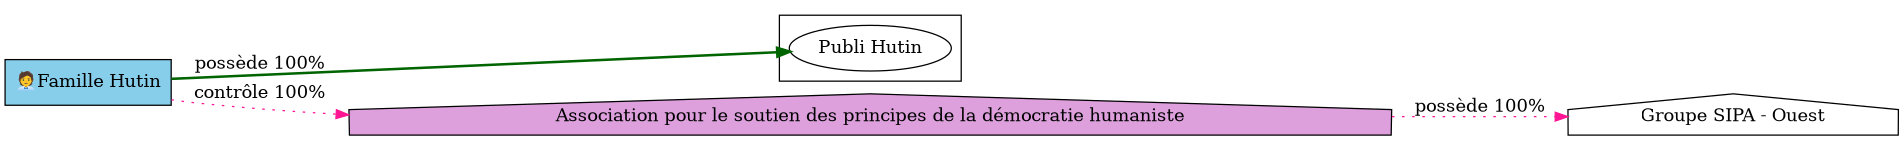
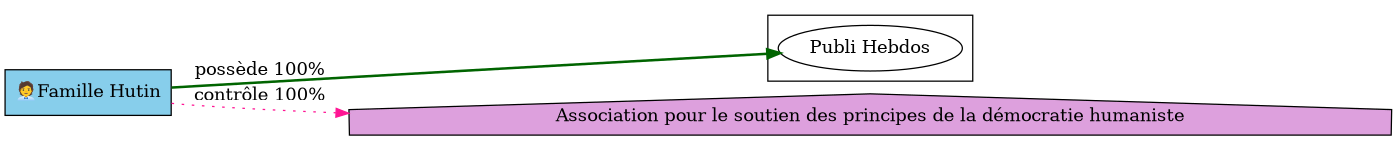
(870, 48) -> (870, 48)
(1733, 117) -> none
